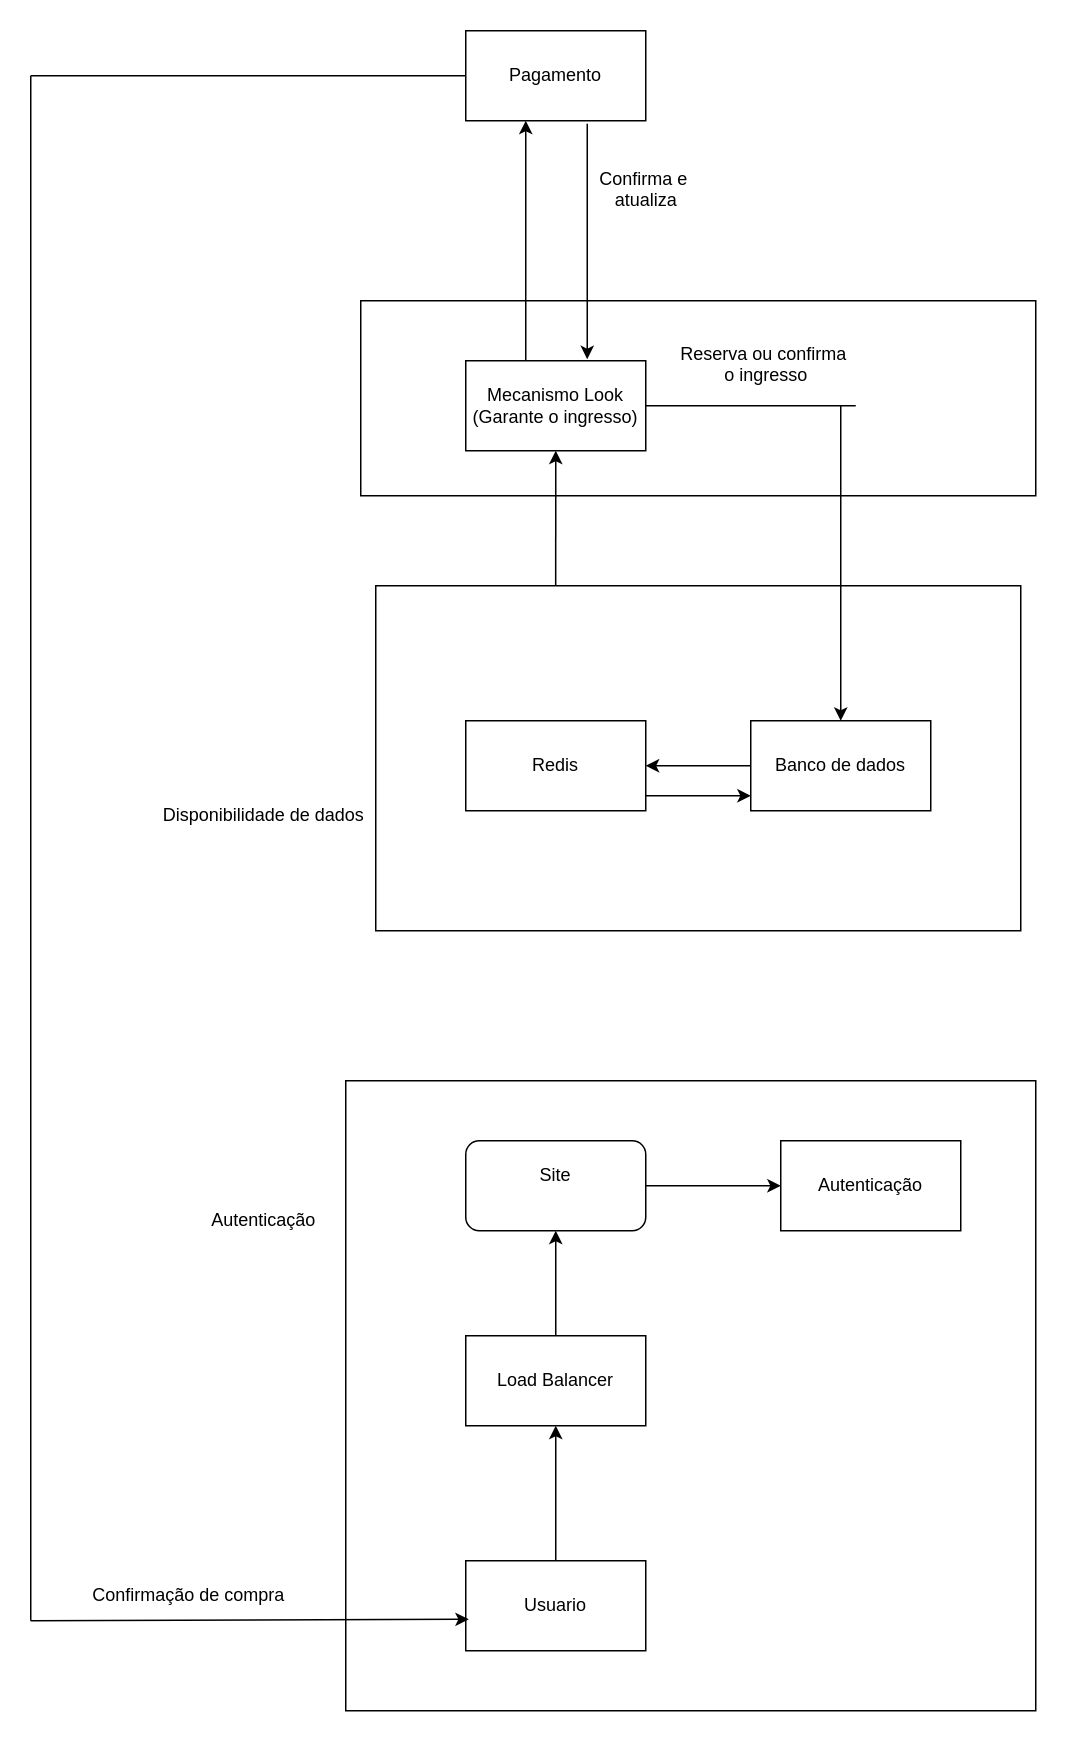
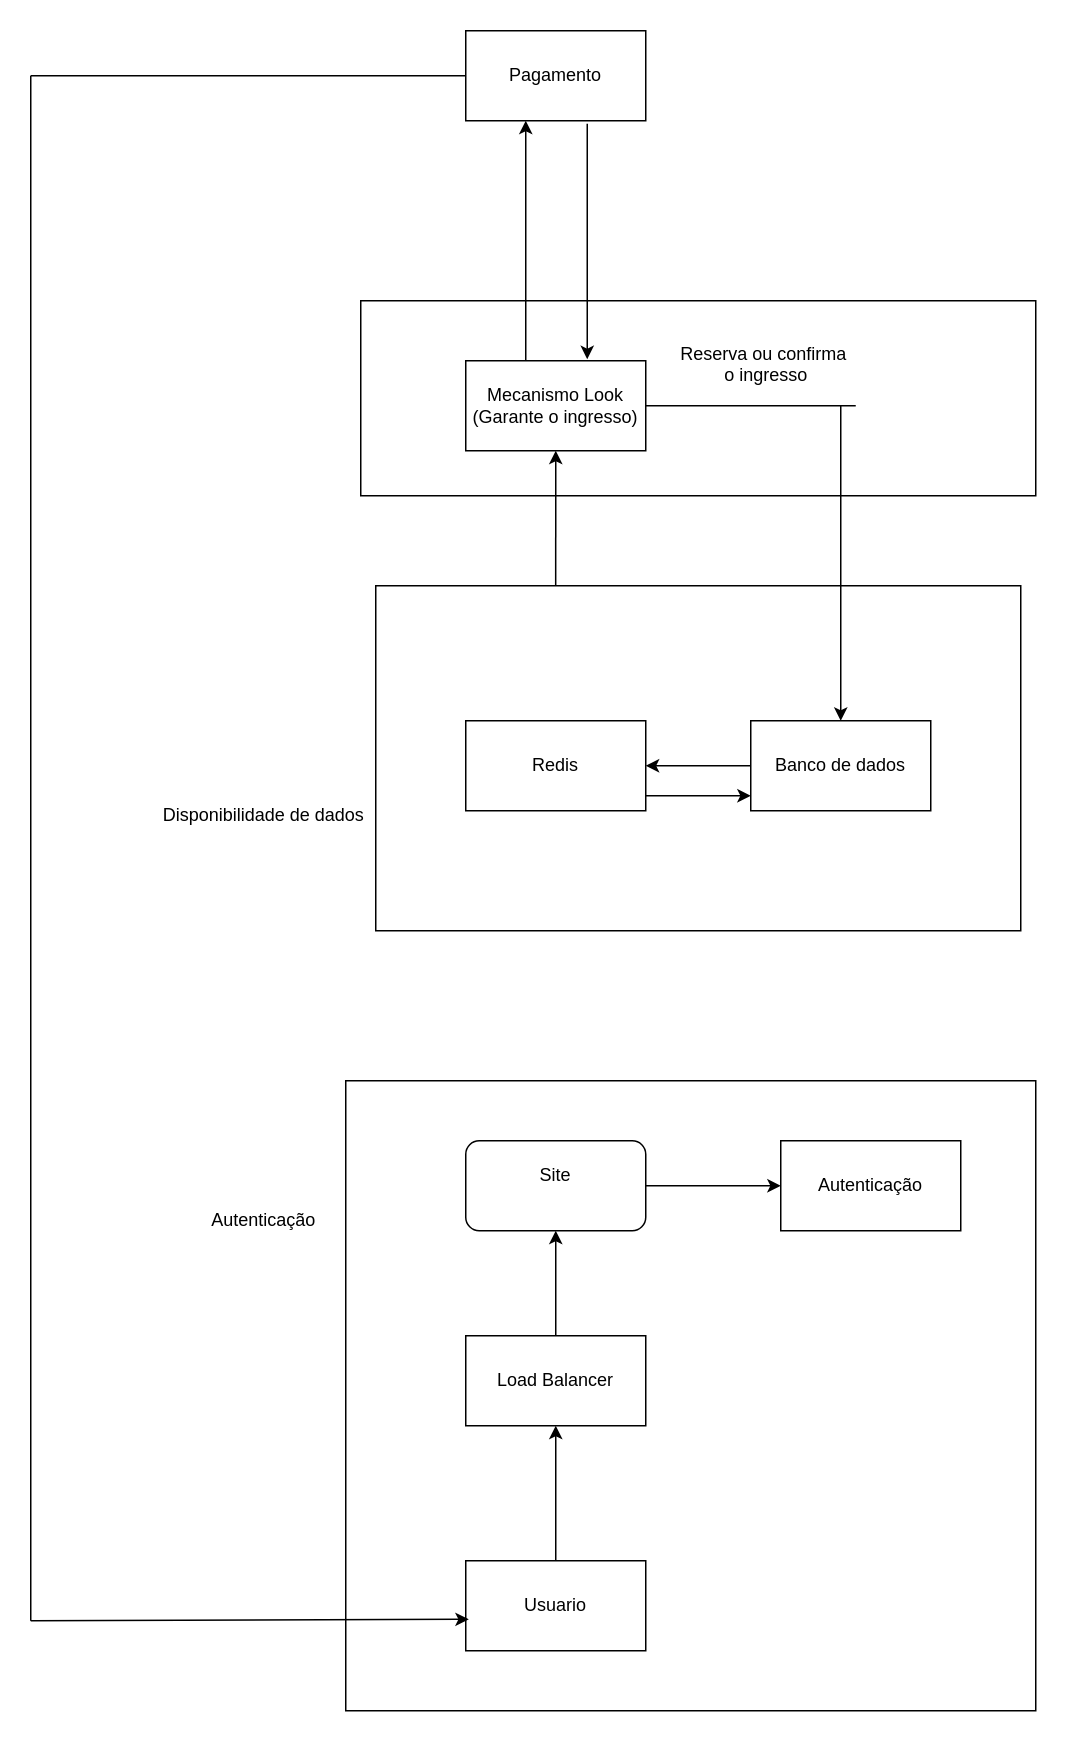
(646, 200) -> none
(188, 1606) -> none
